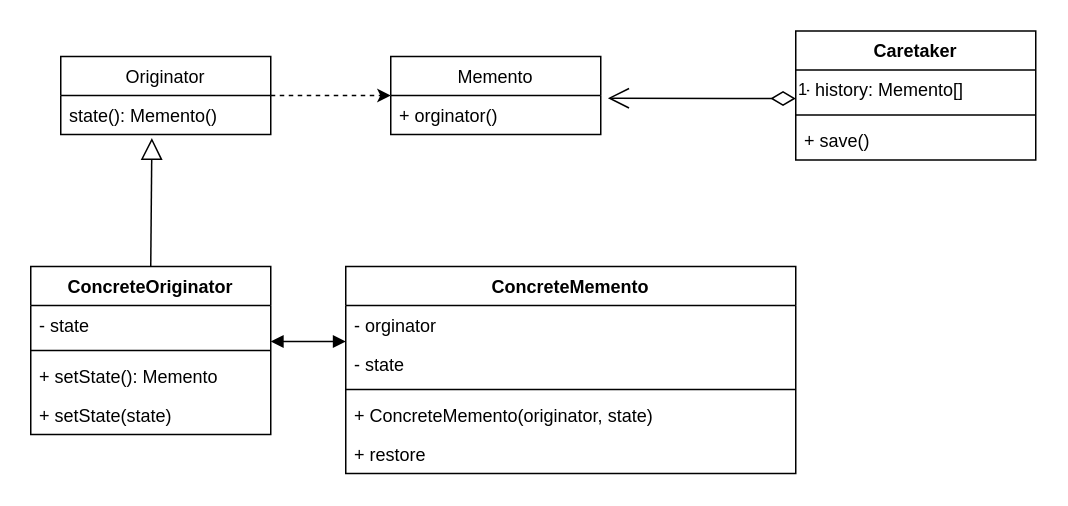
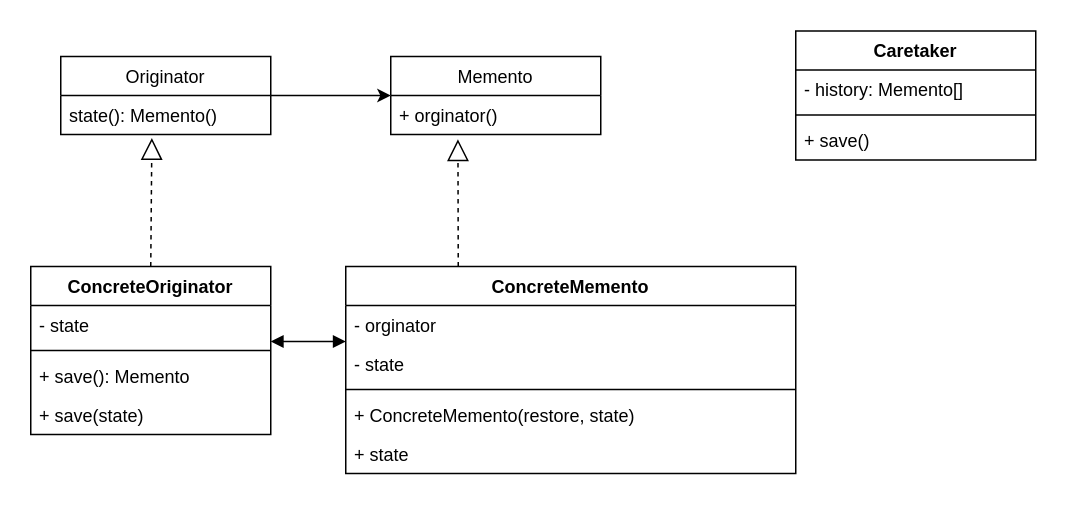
(326, 95) -> (326, 95)
(692, 98) -> none
(151, 211) -> (151, 211)
none -> (458, 213)
(138, 377) -> (118, 377)
(122, 416) -> (102, 416)
(524, 416) -> (513, 416)
(397, 455) -> (387, 455)
